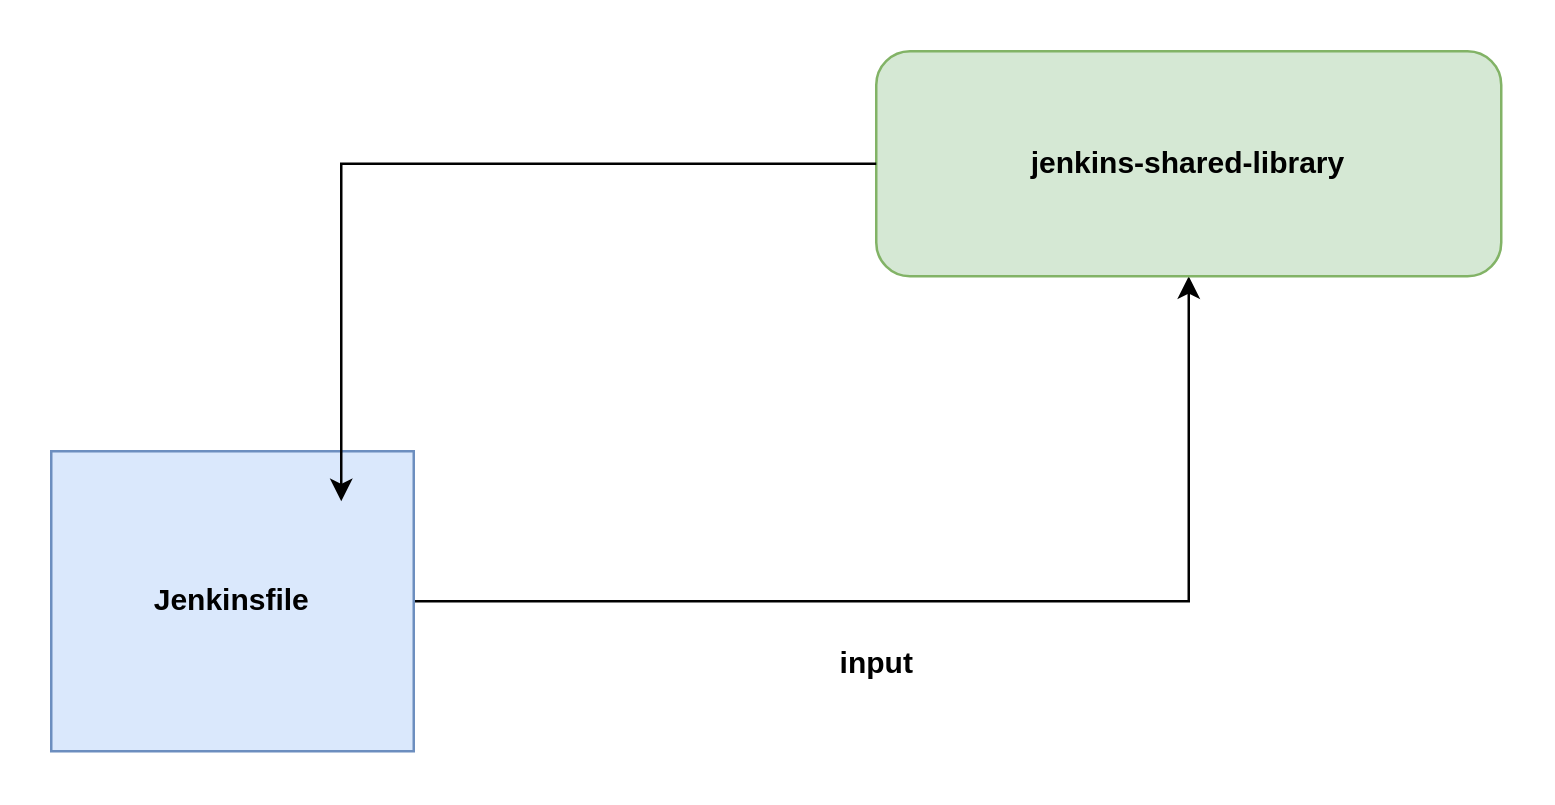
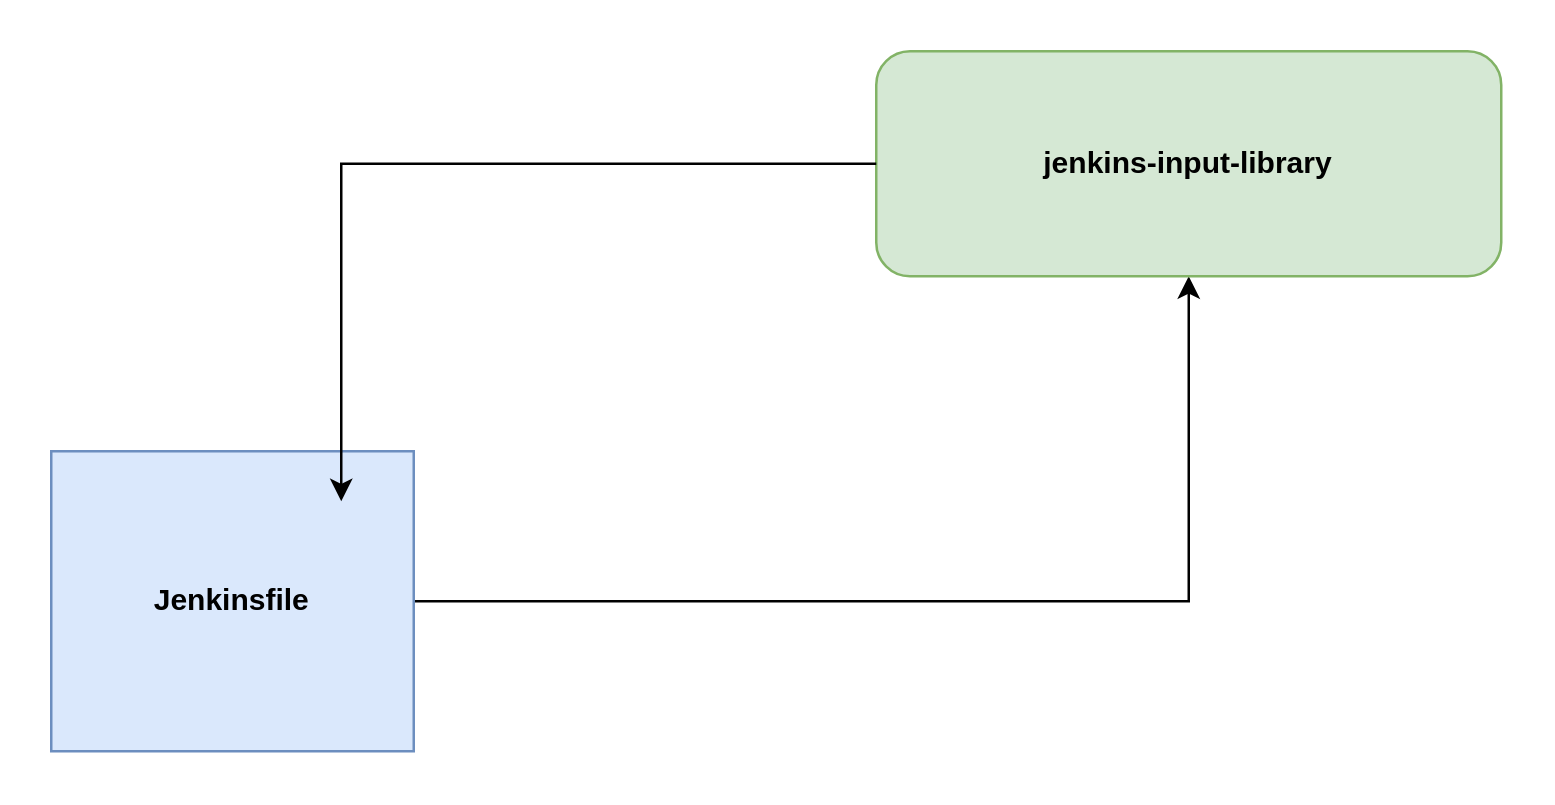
(1189, 164) -> (1189, 164)
(876, 664) -> none
